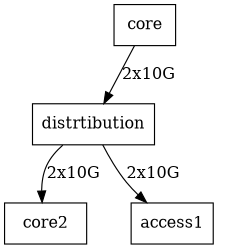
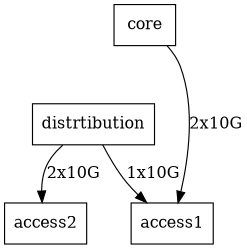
(122, 70) -> (189, 116)
(153, 174) -> (153, 174)
(46, 223) -> (46, 223)
